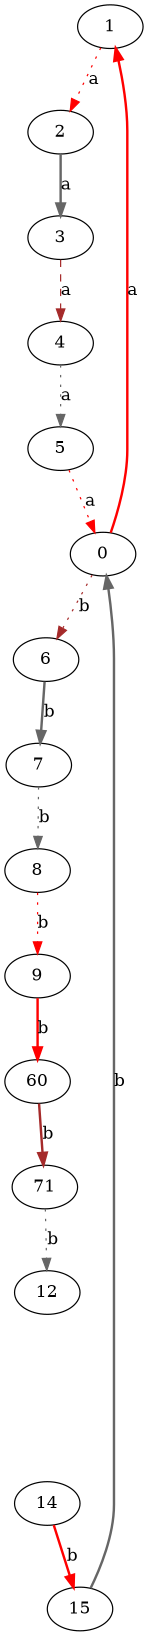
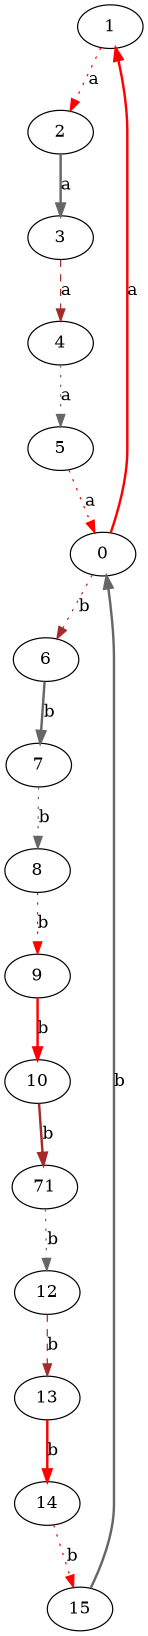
(38, 1082) -> (38, 1082)
none -> (47, 1398)
(62, 1550) -> (62, 1550)
